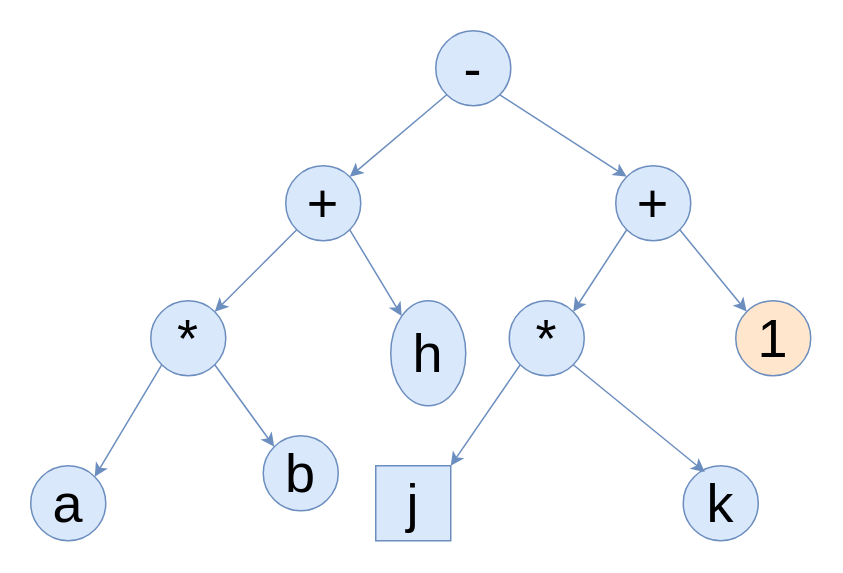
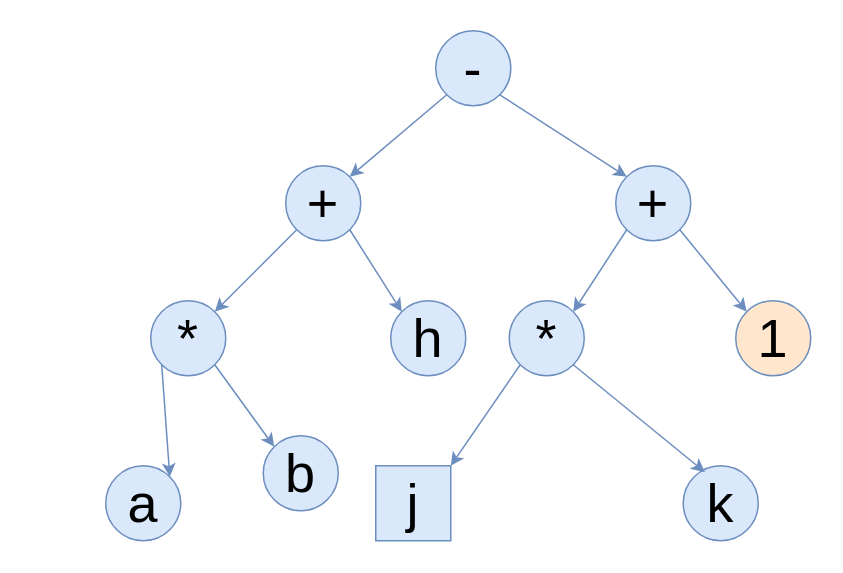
(428, 353) -> (428, 338)
(68, 503) -> (143, 503)
